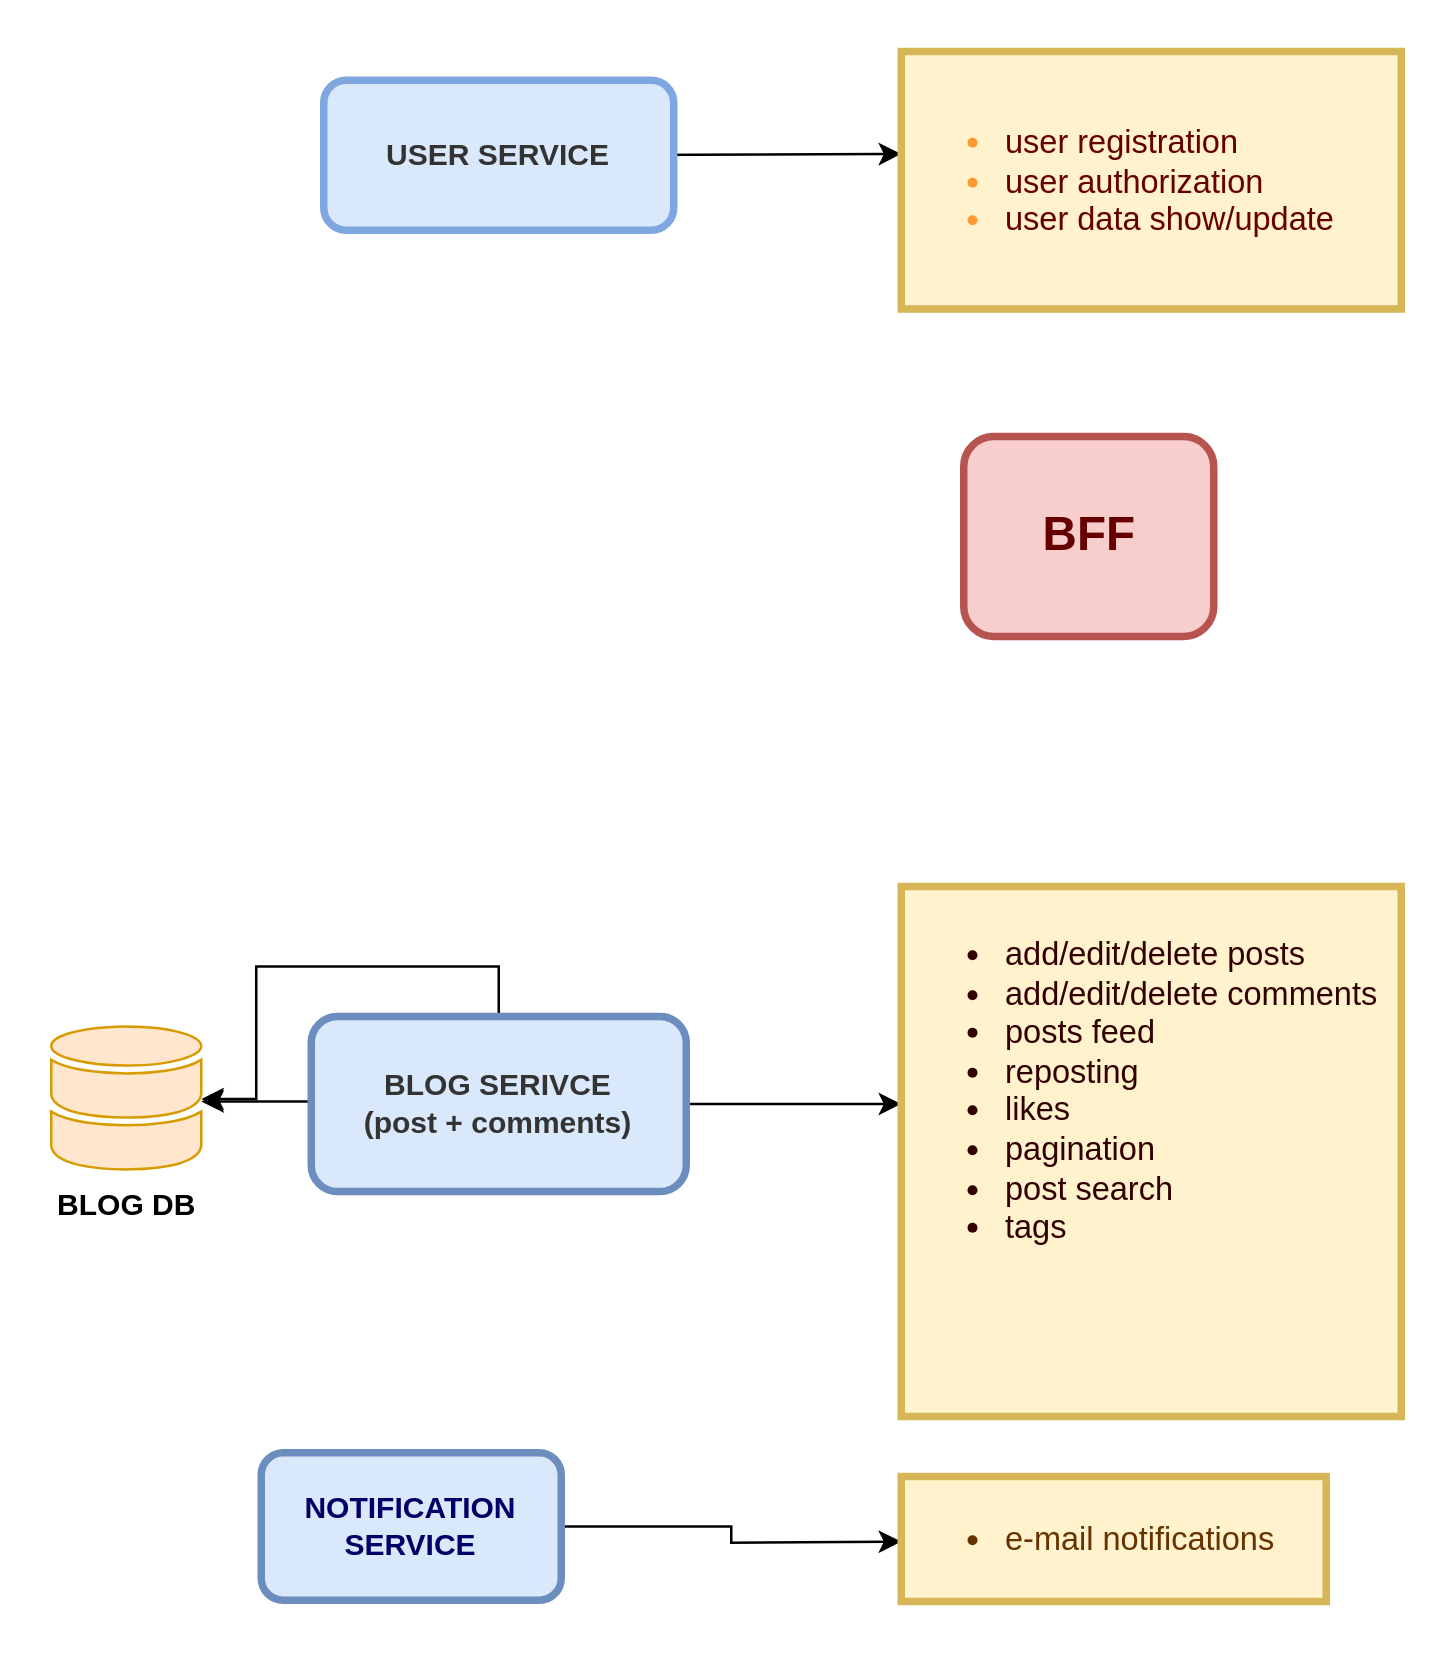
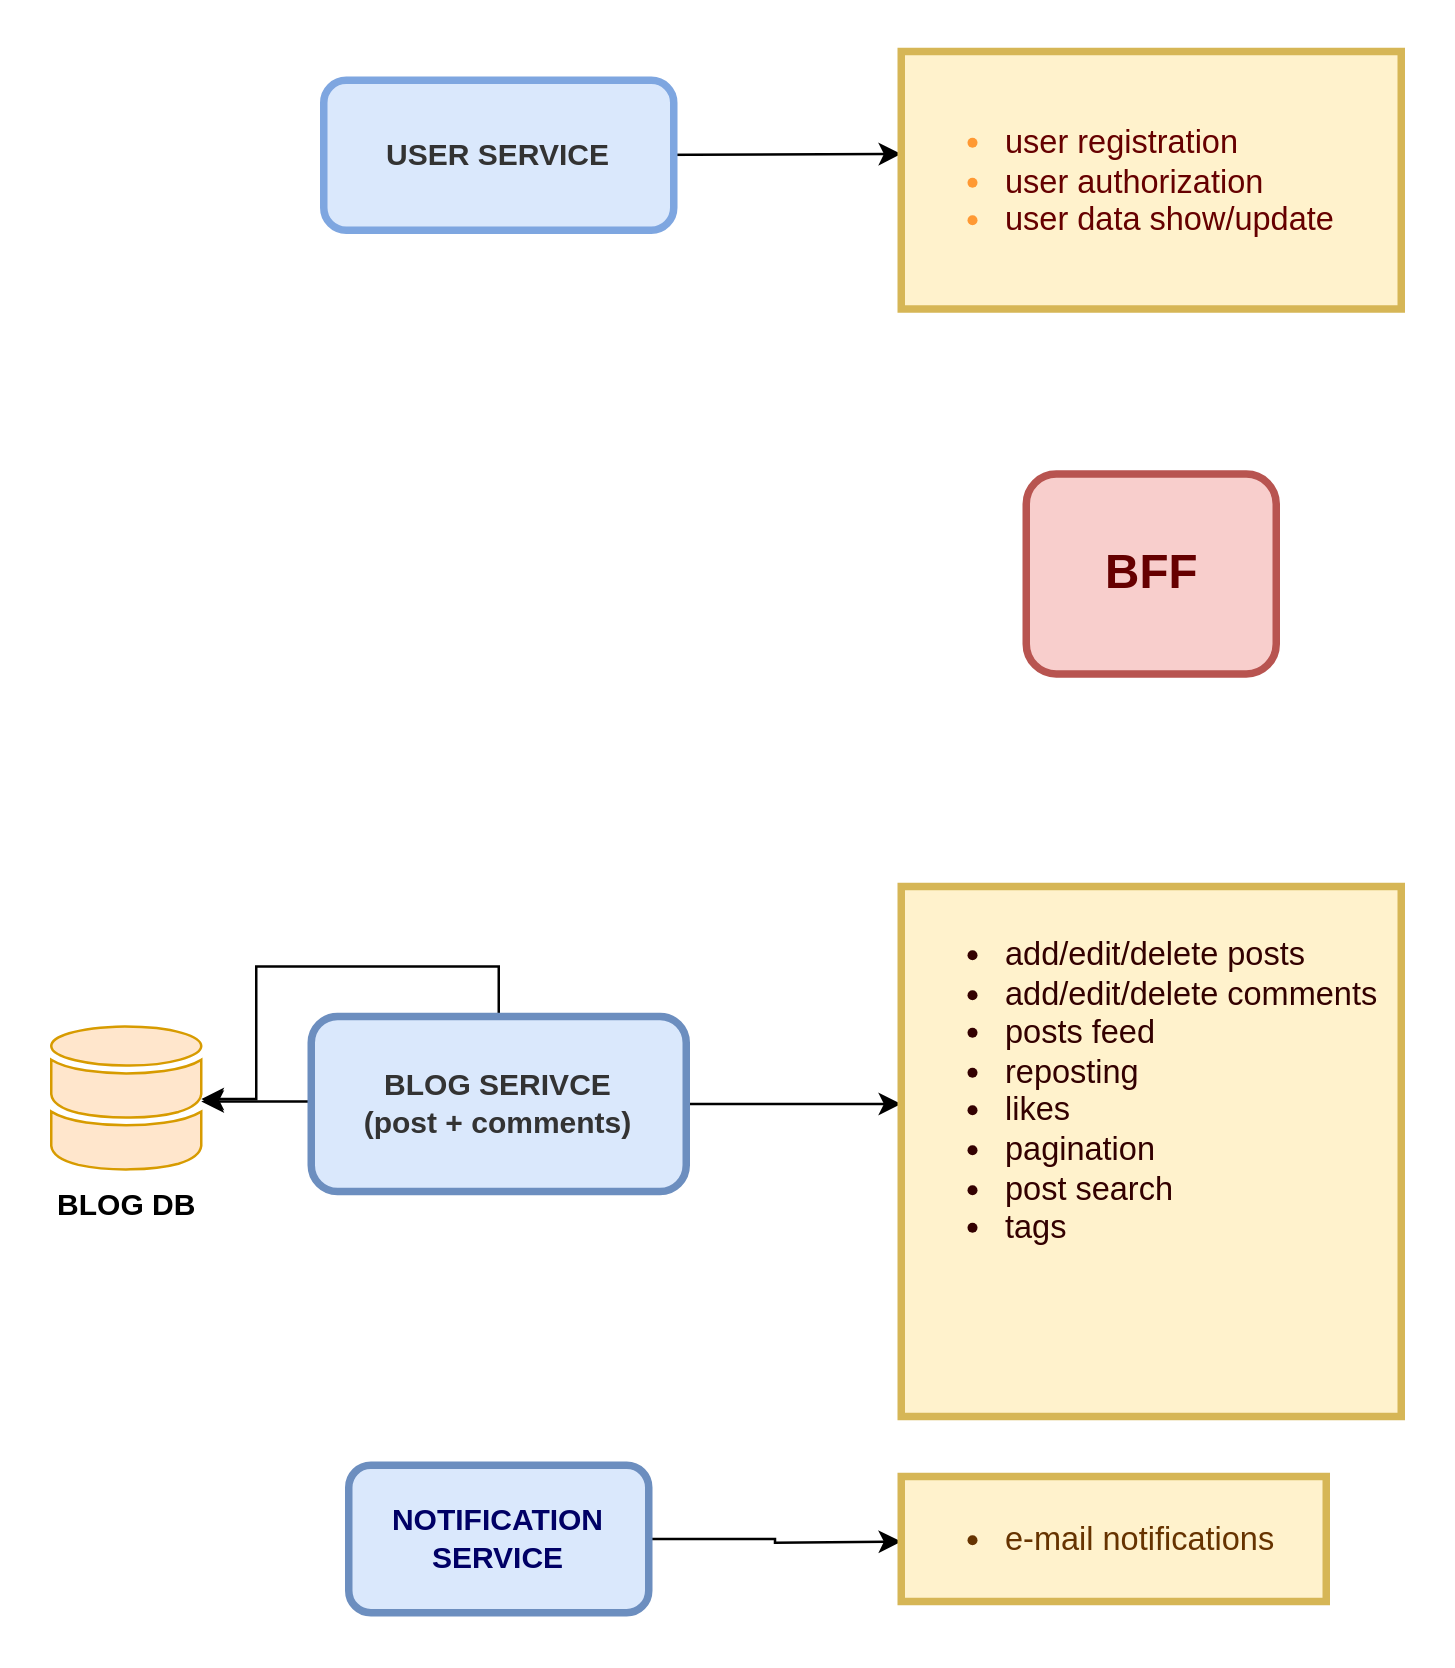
(1089, 536) -> (1151, 574)
(411, 1526) -> (499, 1539)
